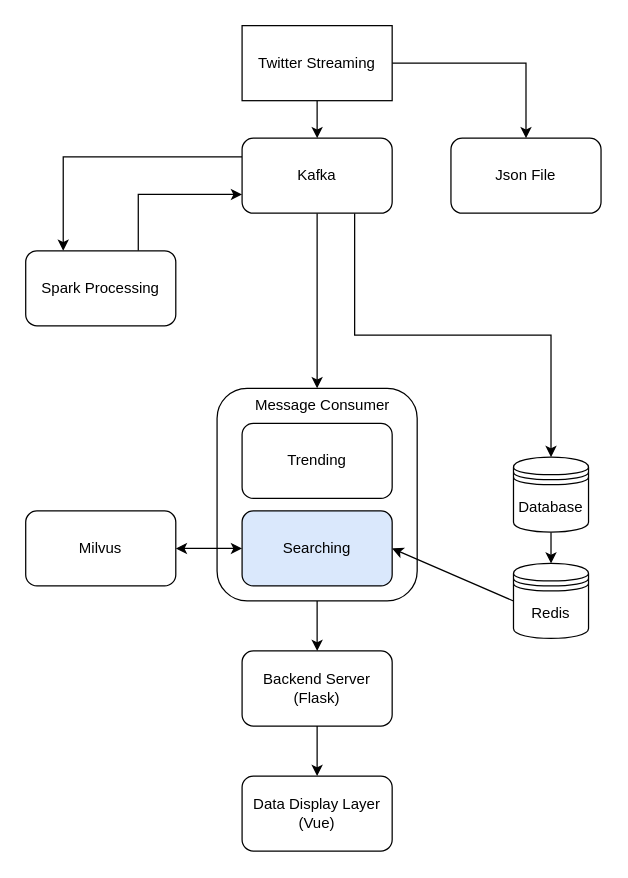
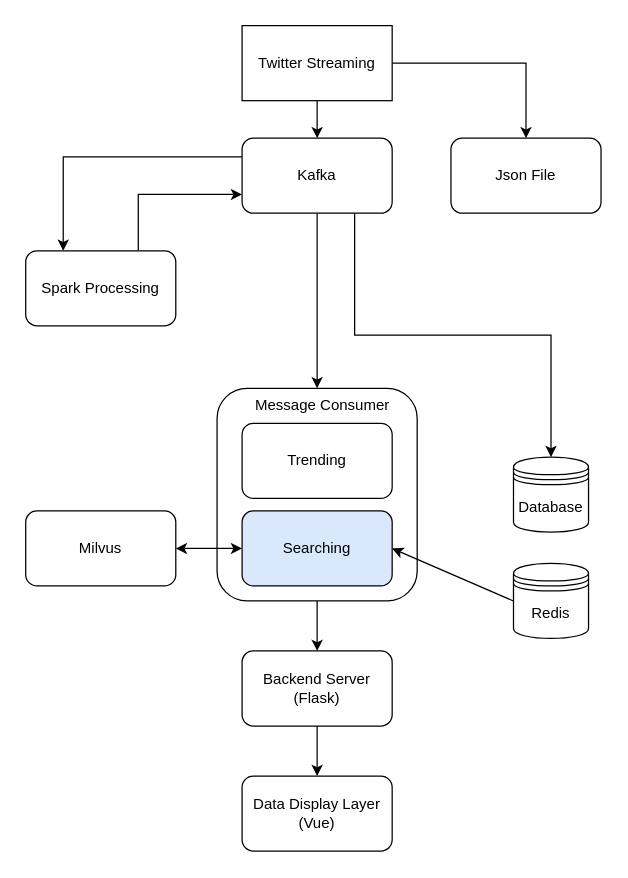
(551, 543) -> none
